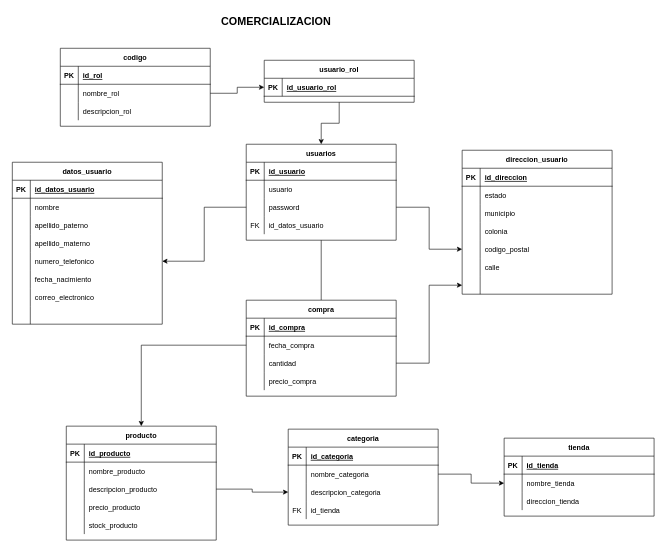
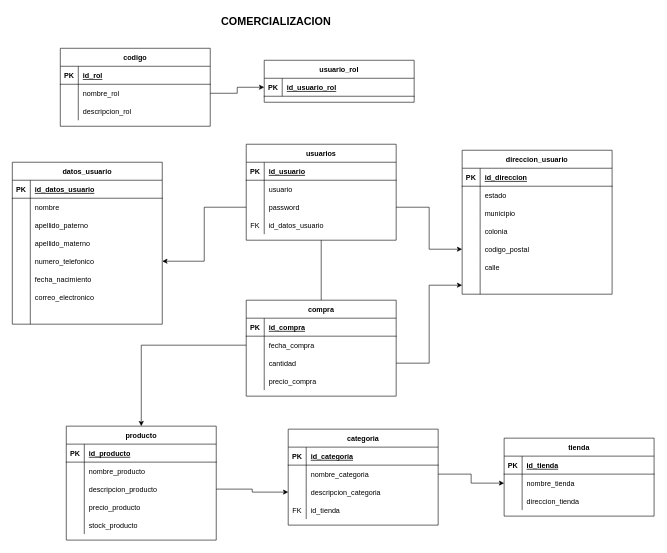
(321, 123) -> none
